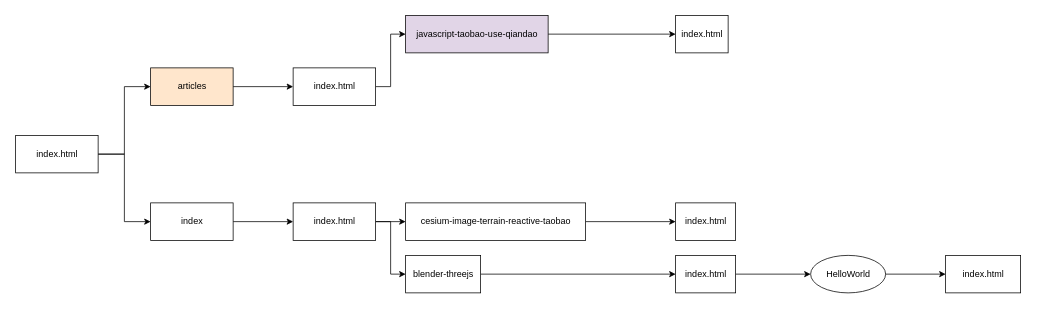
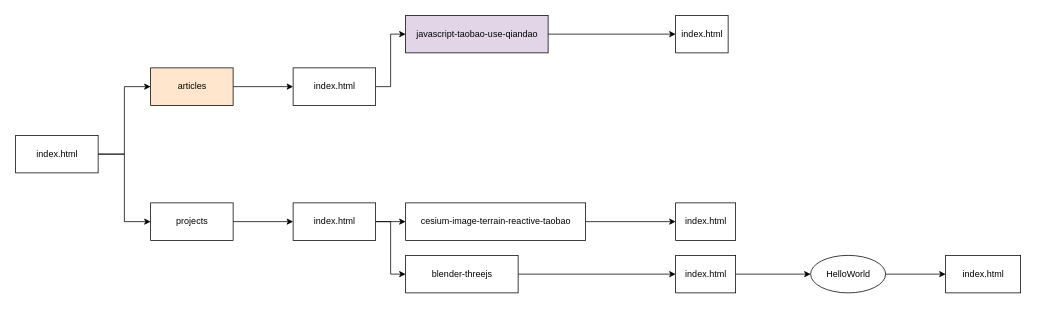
(192, 222) -> (192, 222)
(443, 274) -> (462, 274)
